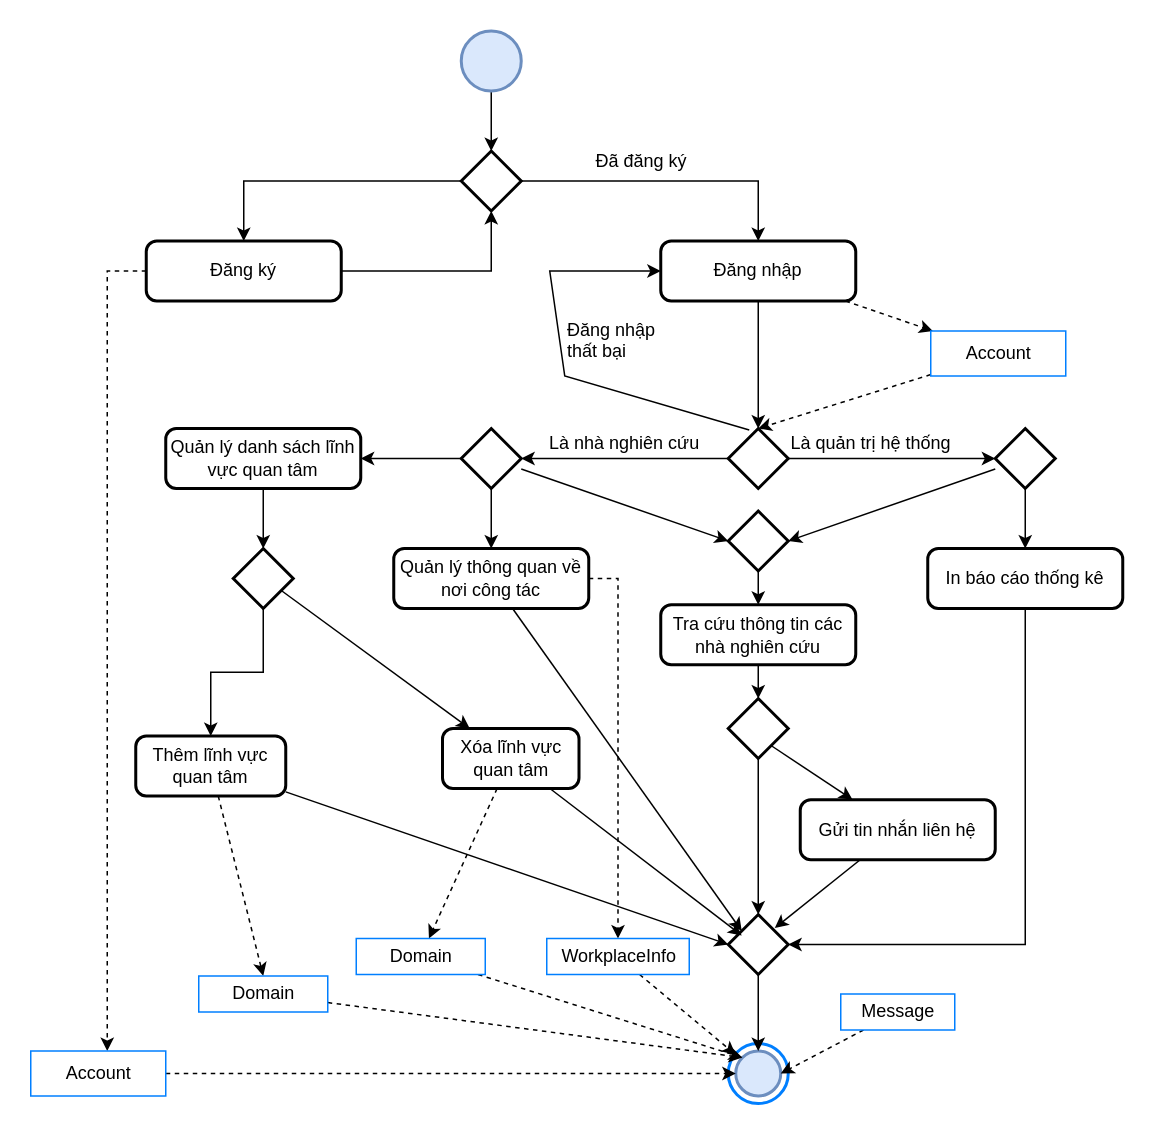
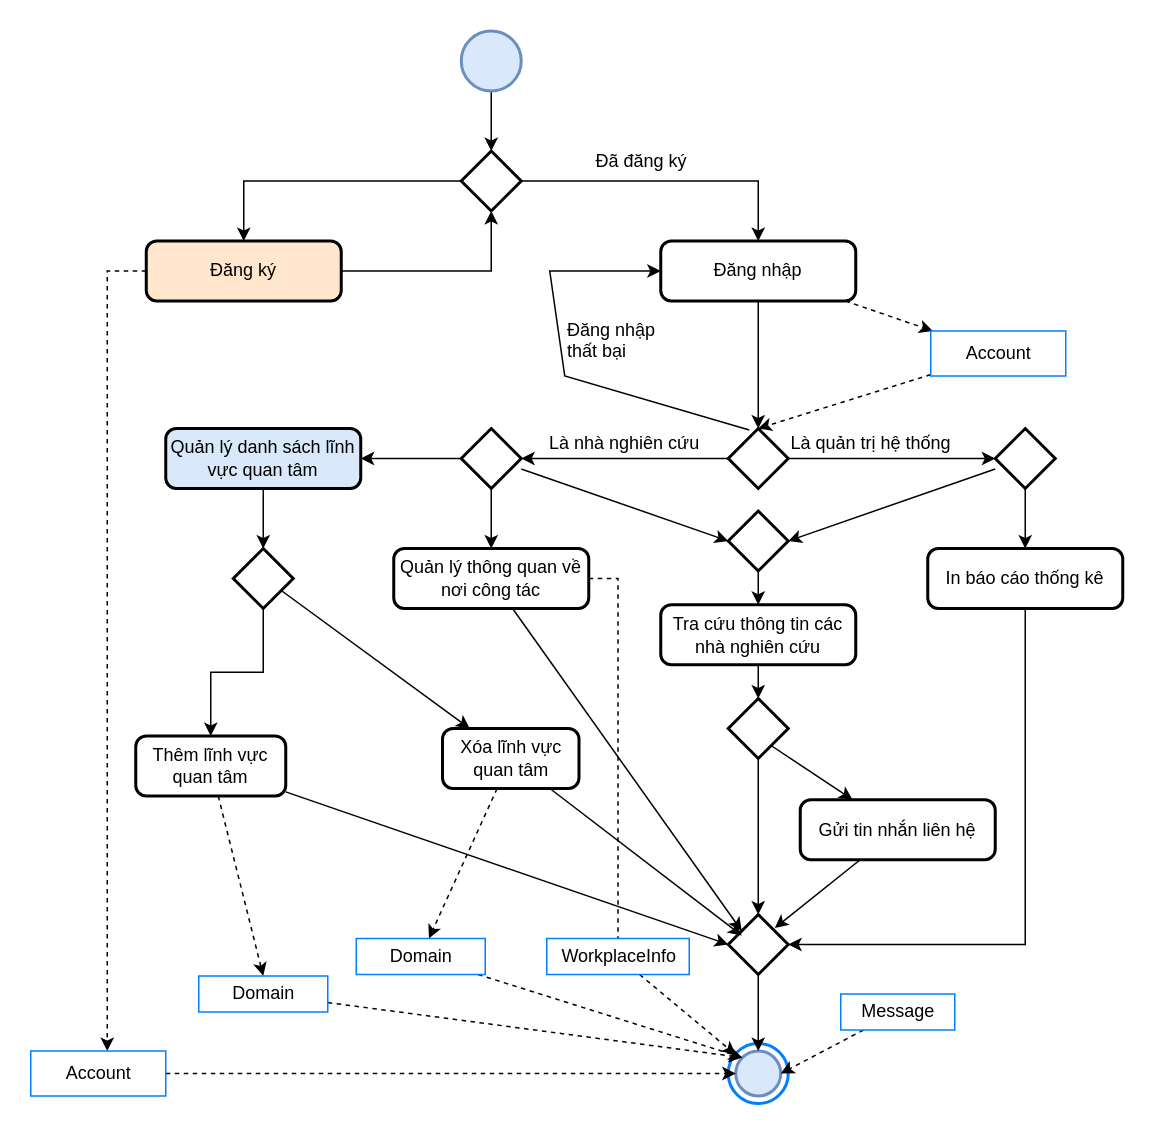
(244, 271) -> (244, 271)
(263, 458) -> (263, 458)
(618, 927) -> (618, 931)
